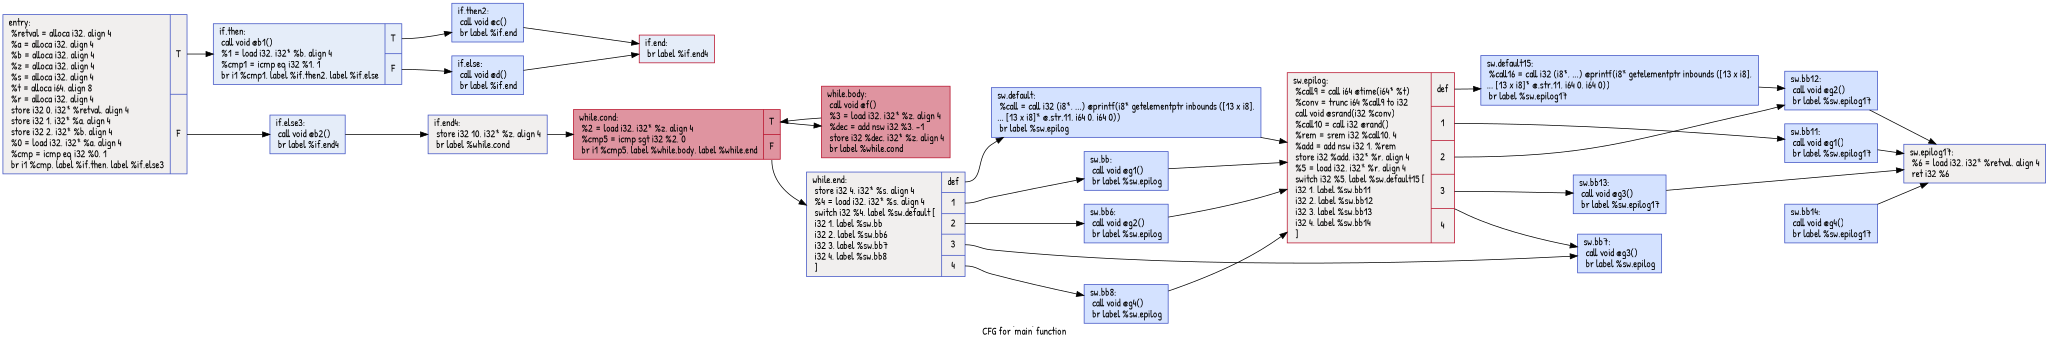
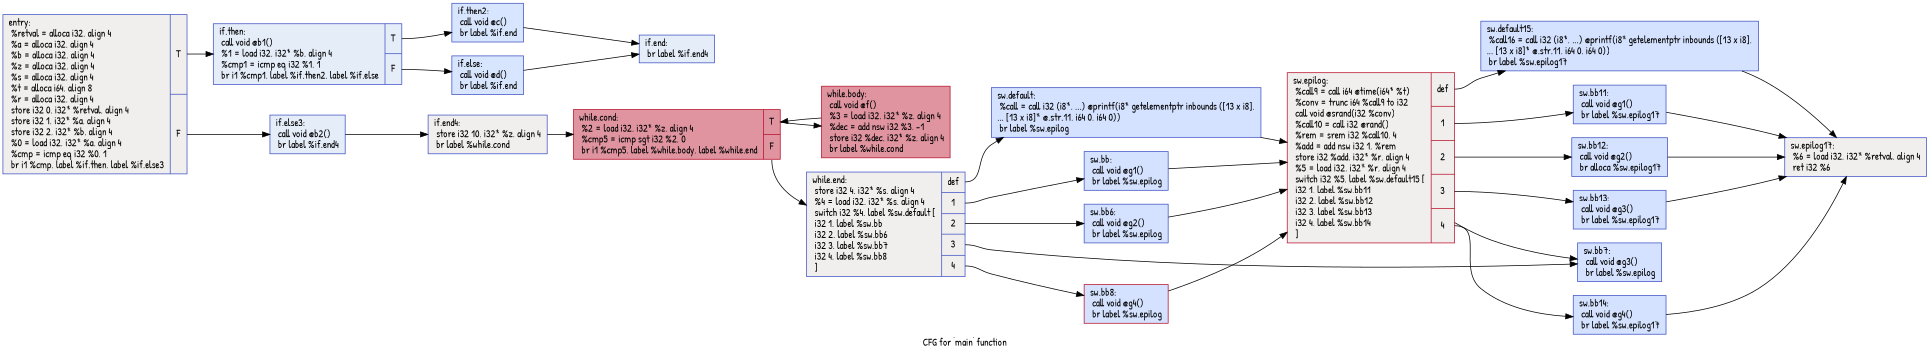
(677, 49) -> (677, 49)
(1768, 88) -> (1790, 97)
(1831, 101) -> (1620, 168)
none -> (1487, 293)
(1126, 304) -> (1126, 304)
